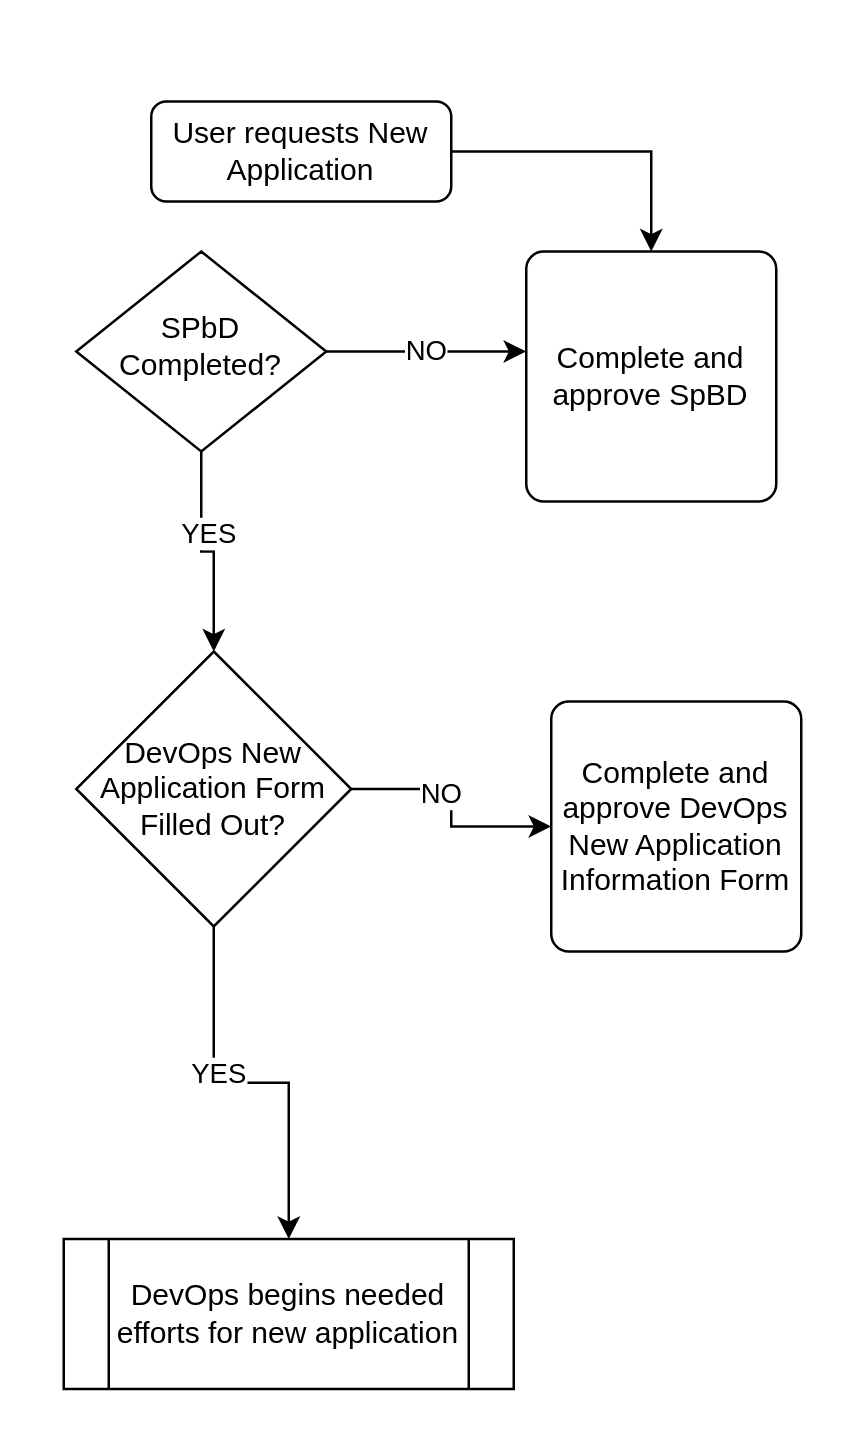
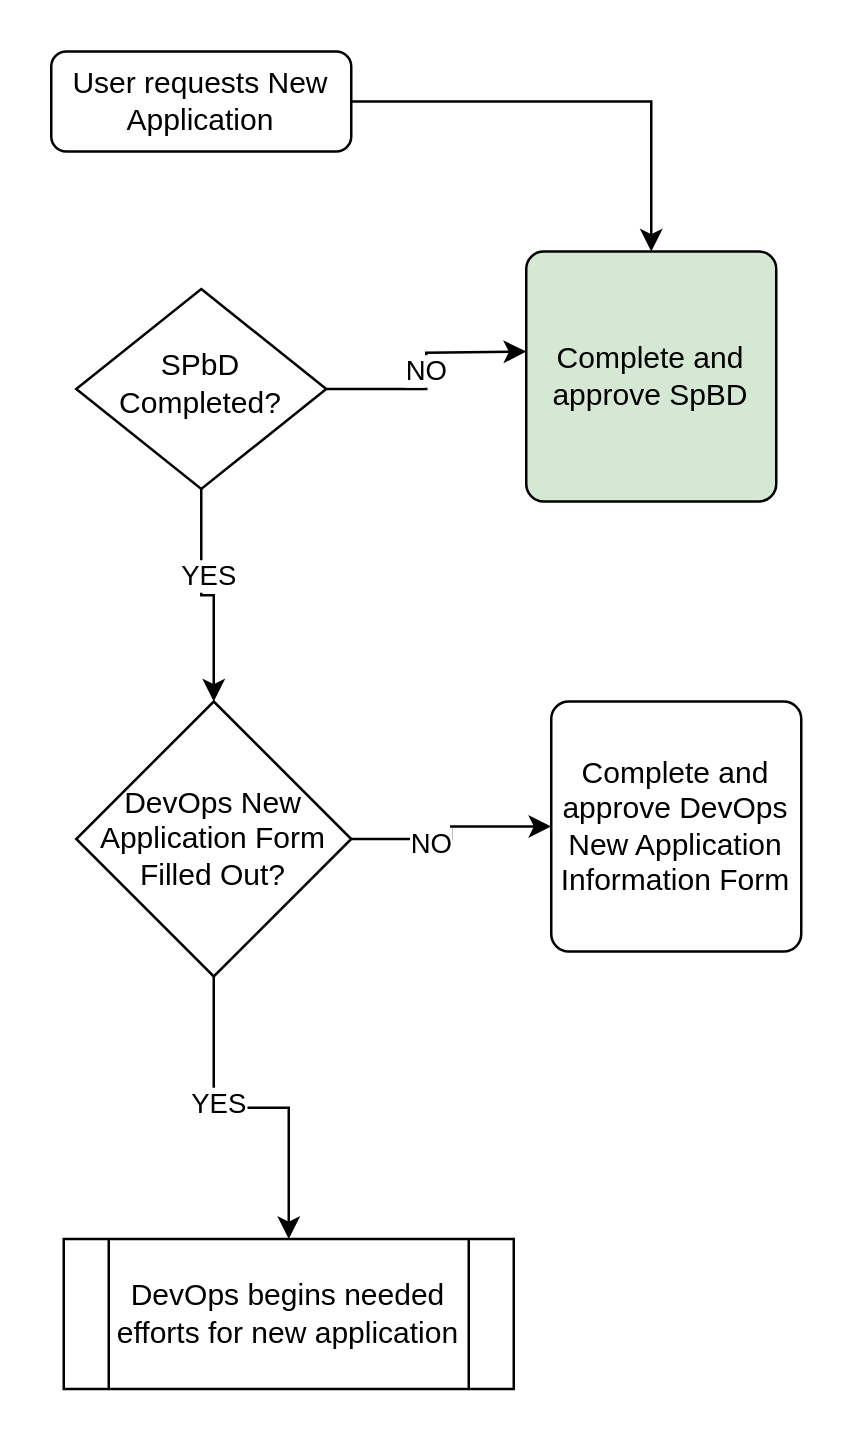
(301, 151) -> (201, 101)
(201, 351) -> (201, 389)
(651, 376) -> (651, 376)
(214, 789) -> (214, 839)
